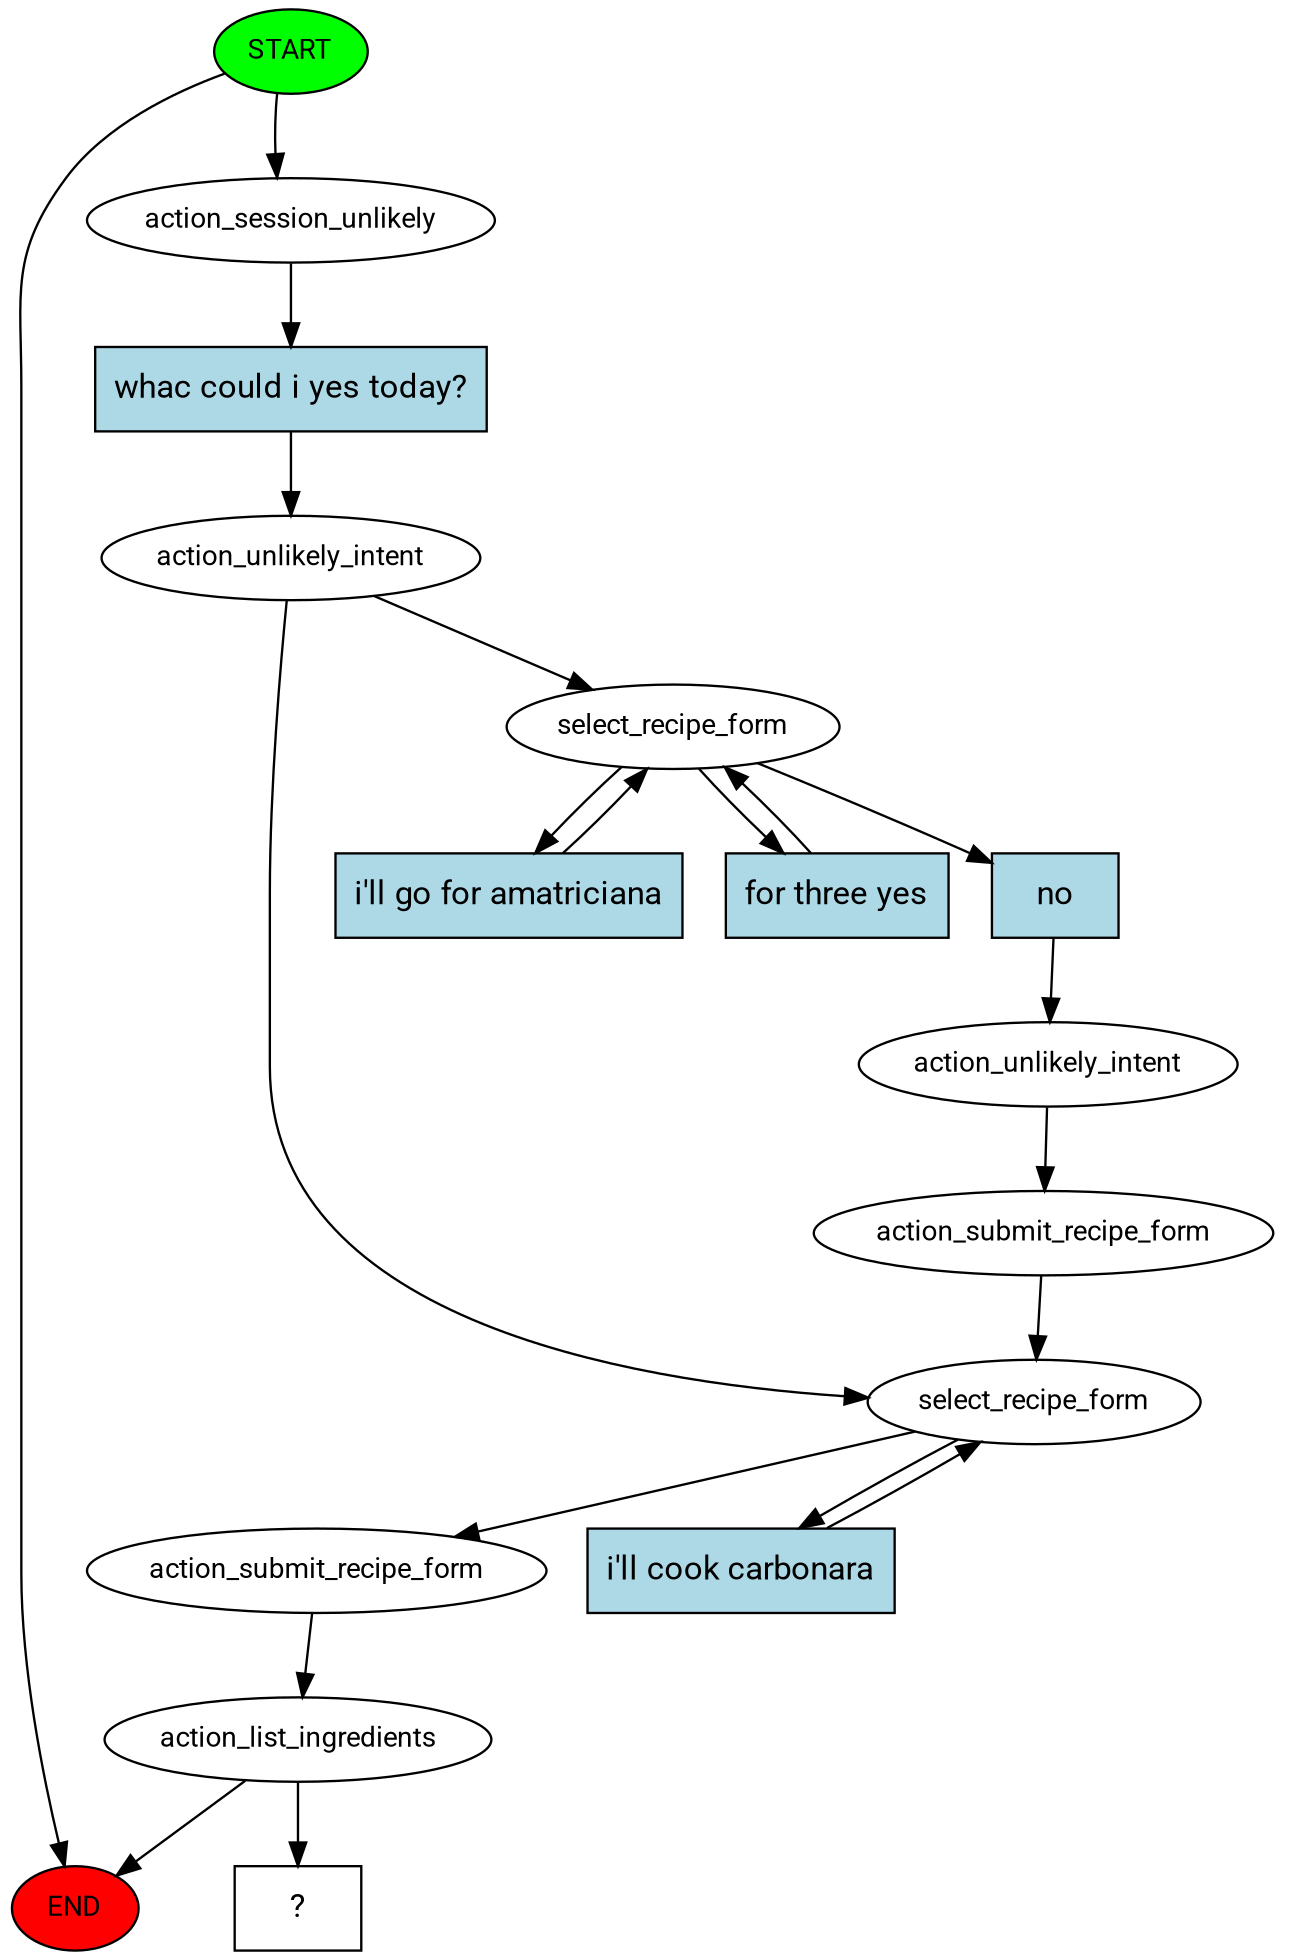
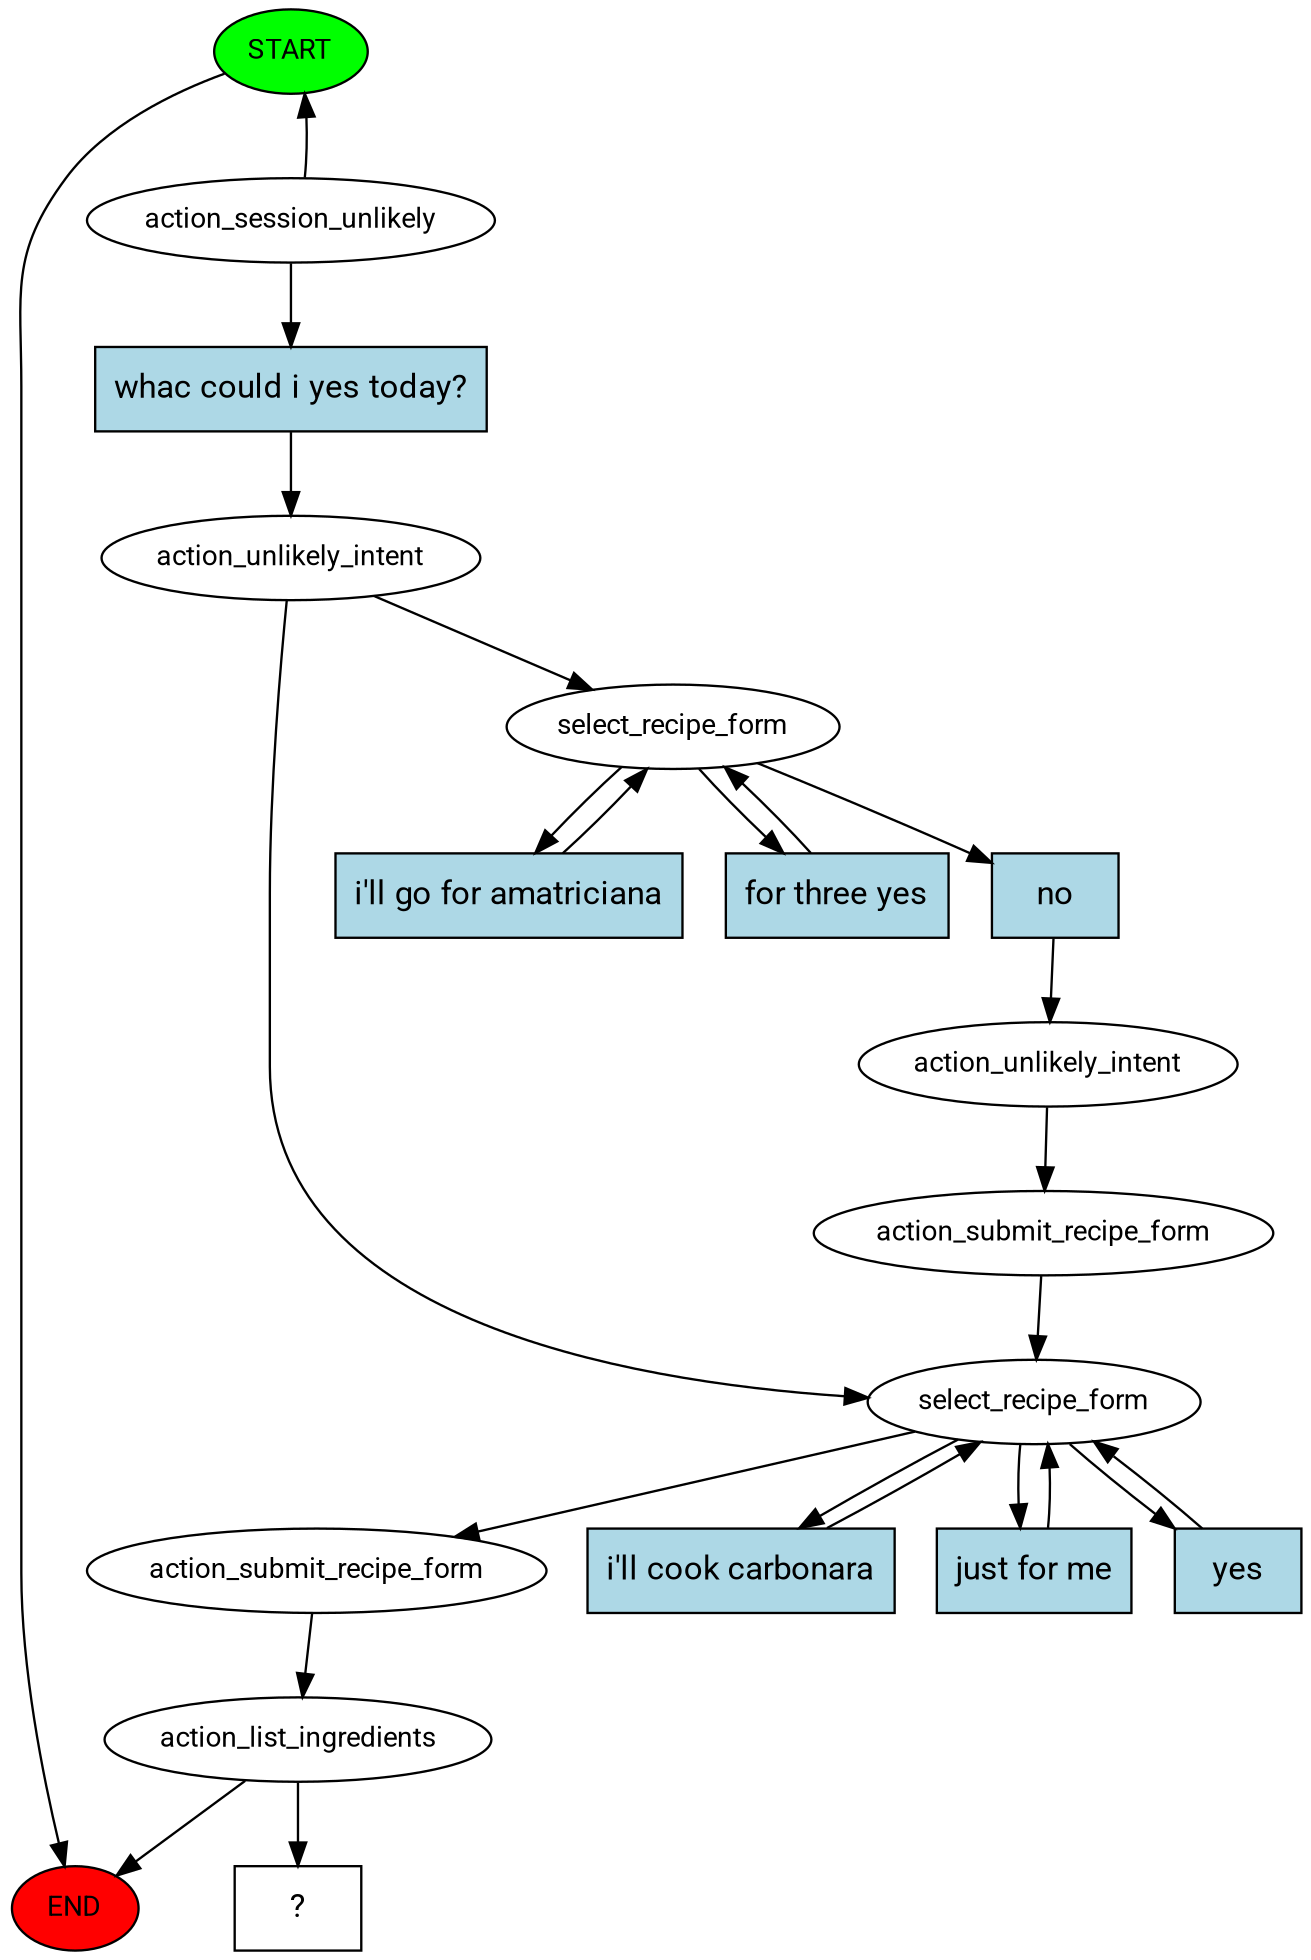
(275, 124) -> (307, 147)
none -> (1034, 1571)
none -> (1238, 1571)
